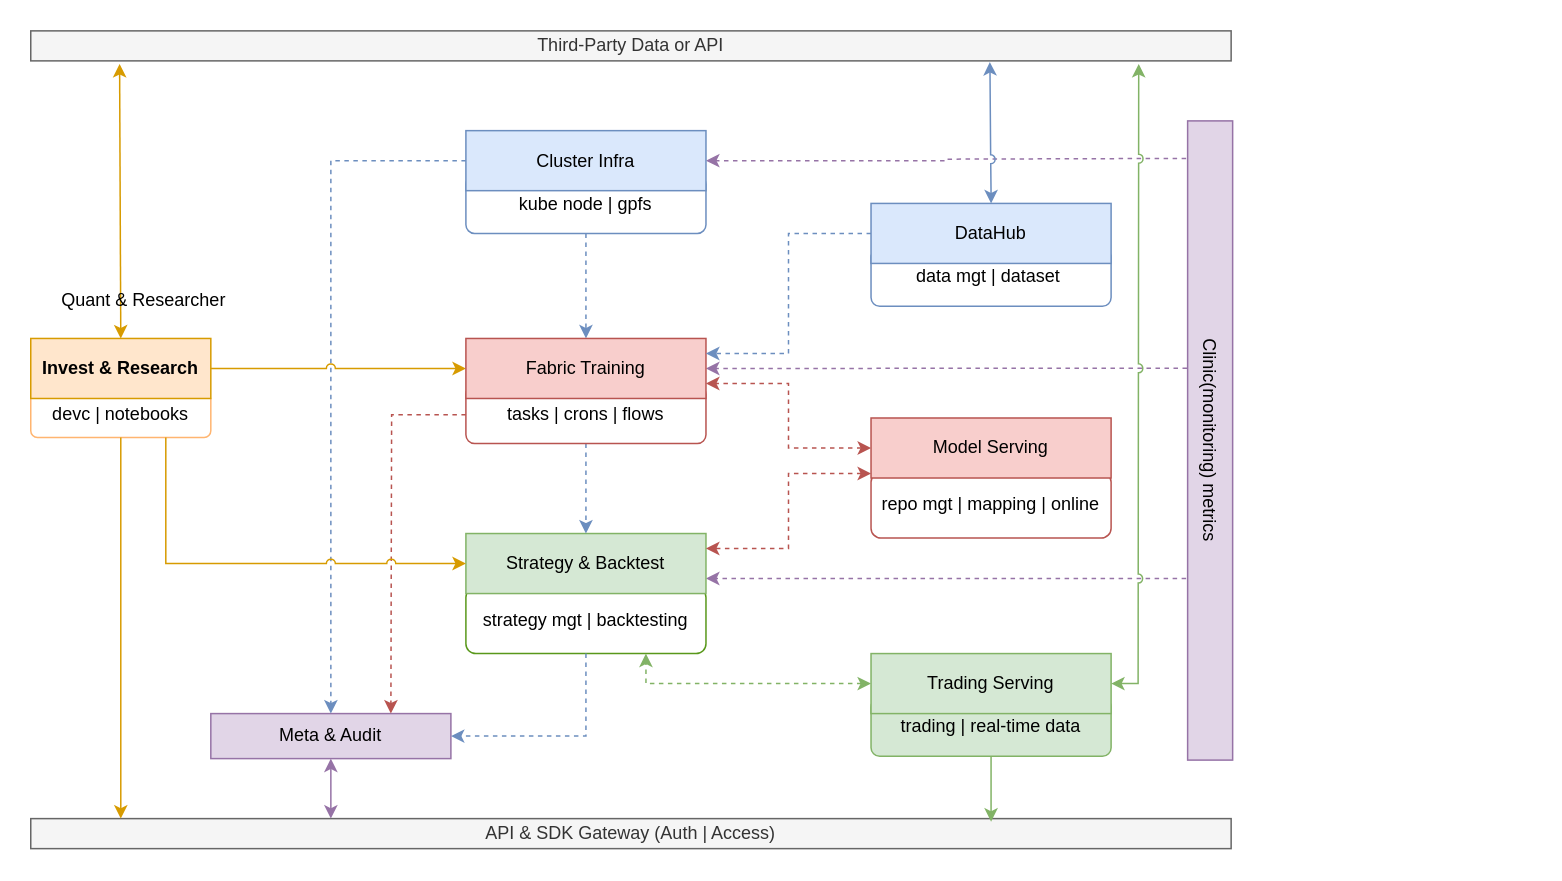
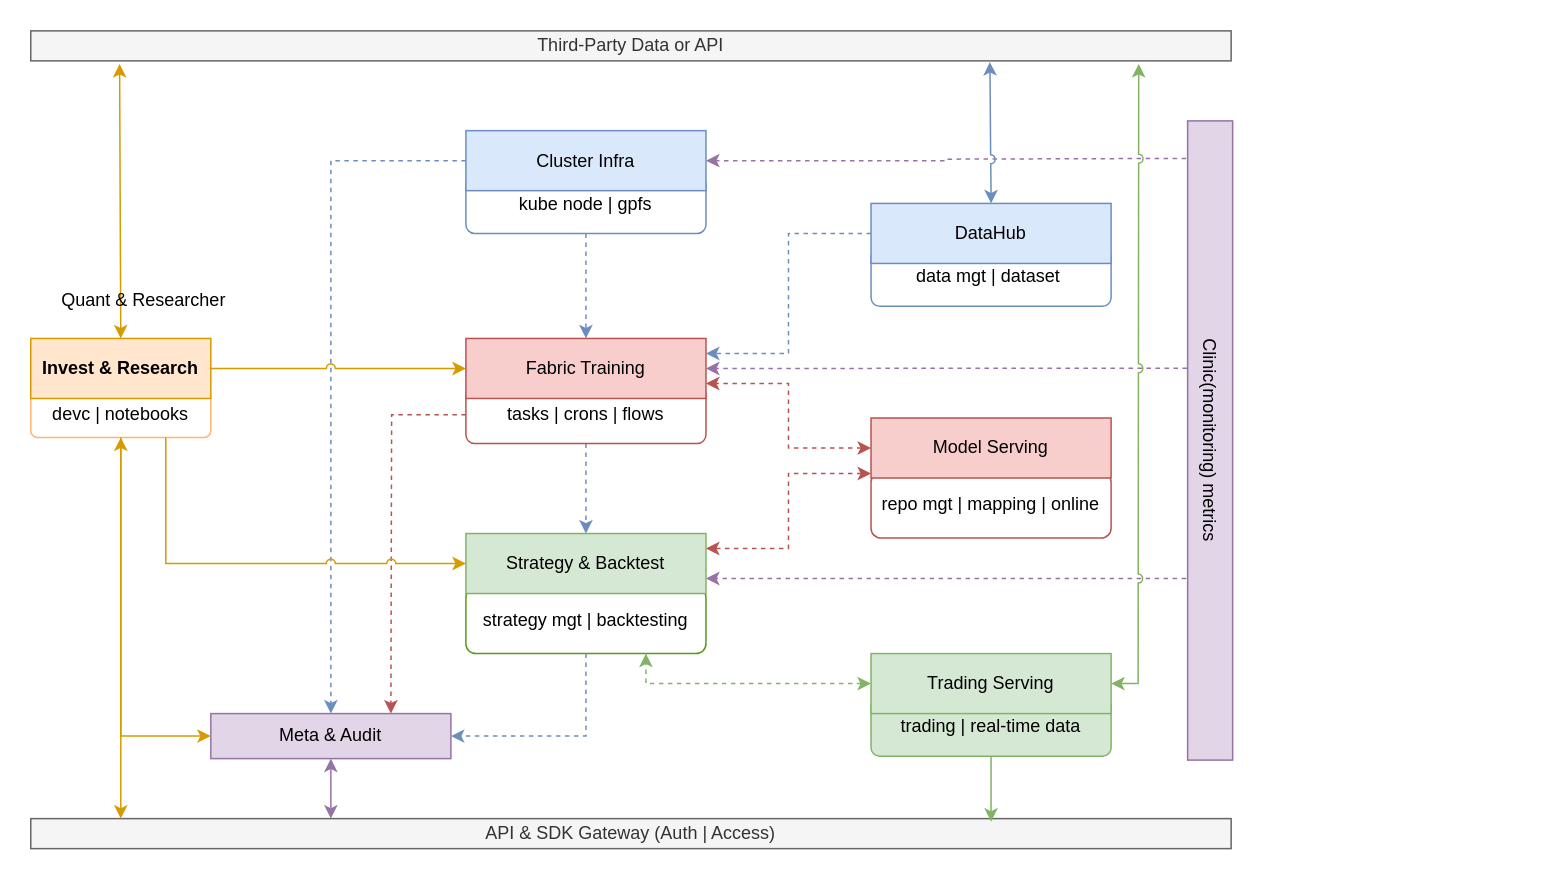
none -> (162, 736)
